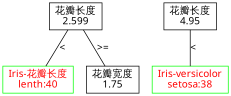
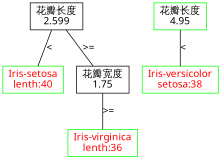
(190, 16) -> (180, 16)
(38, 80) -> (33, 80)
none -> (103, 143)
